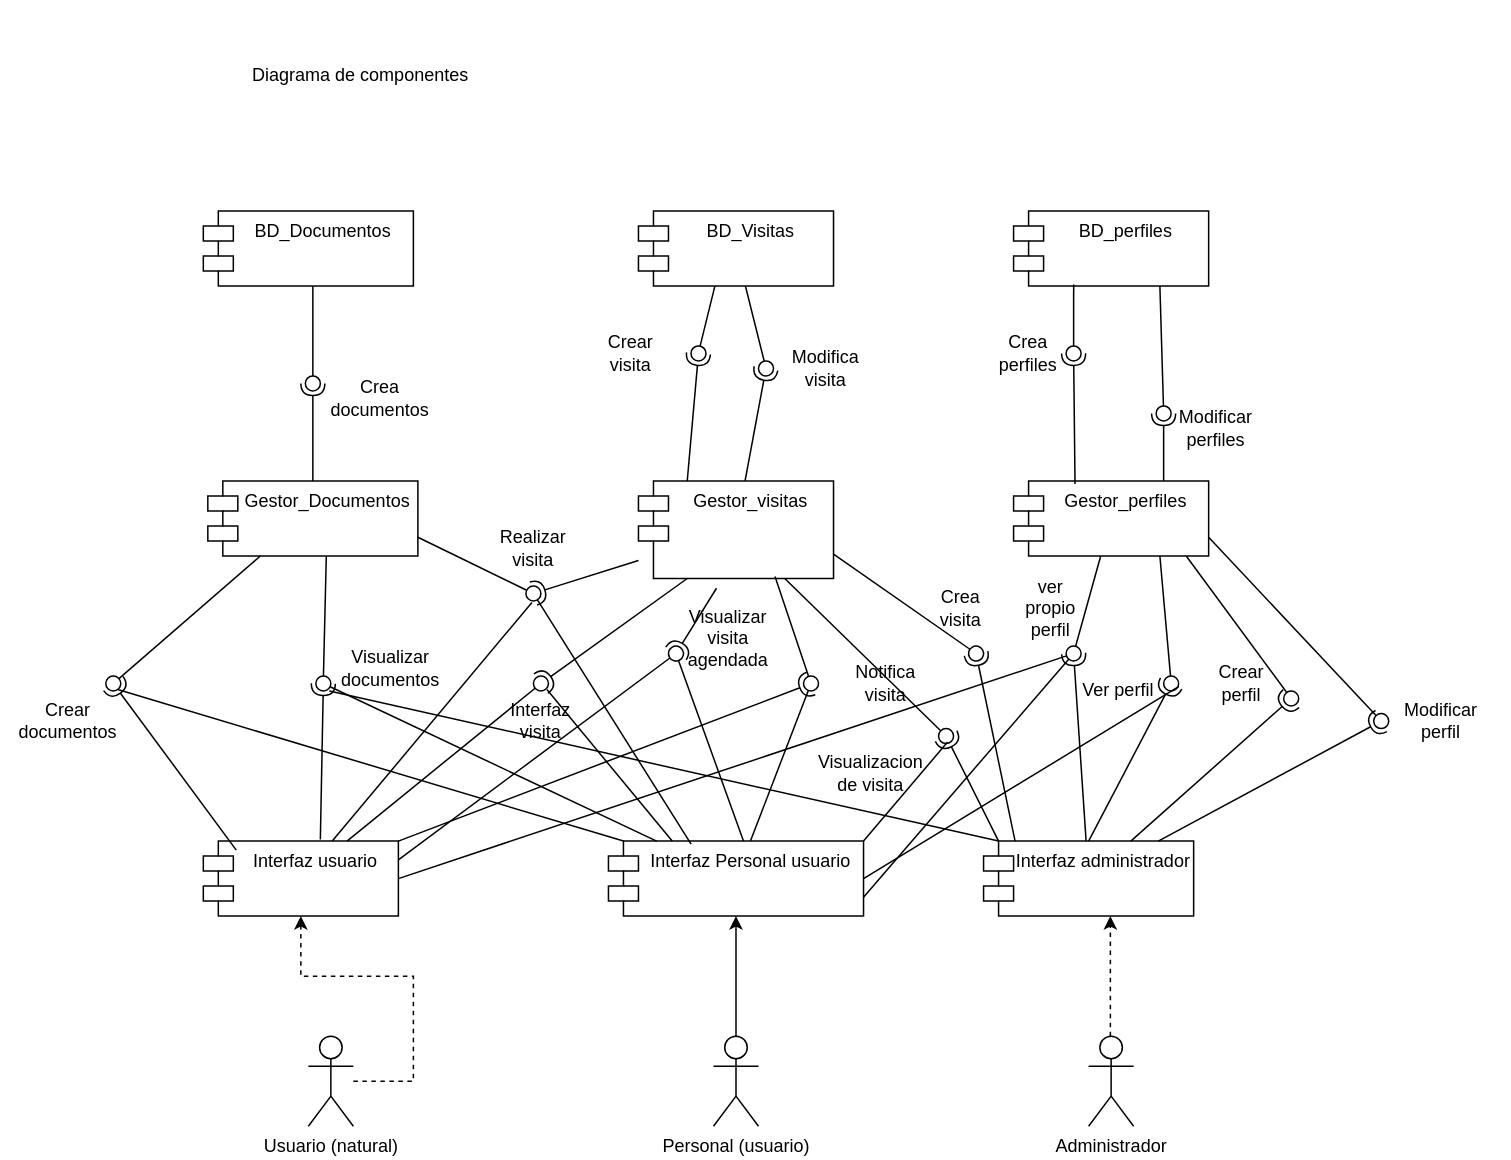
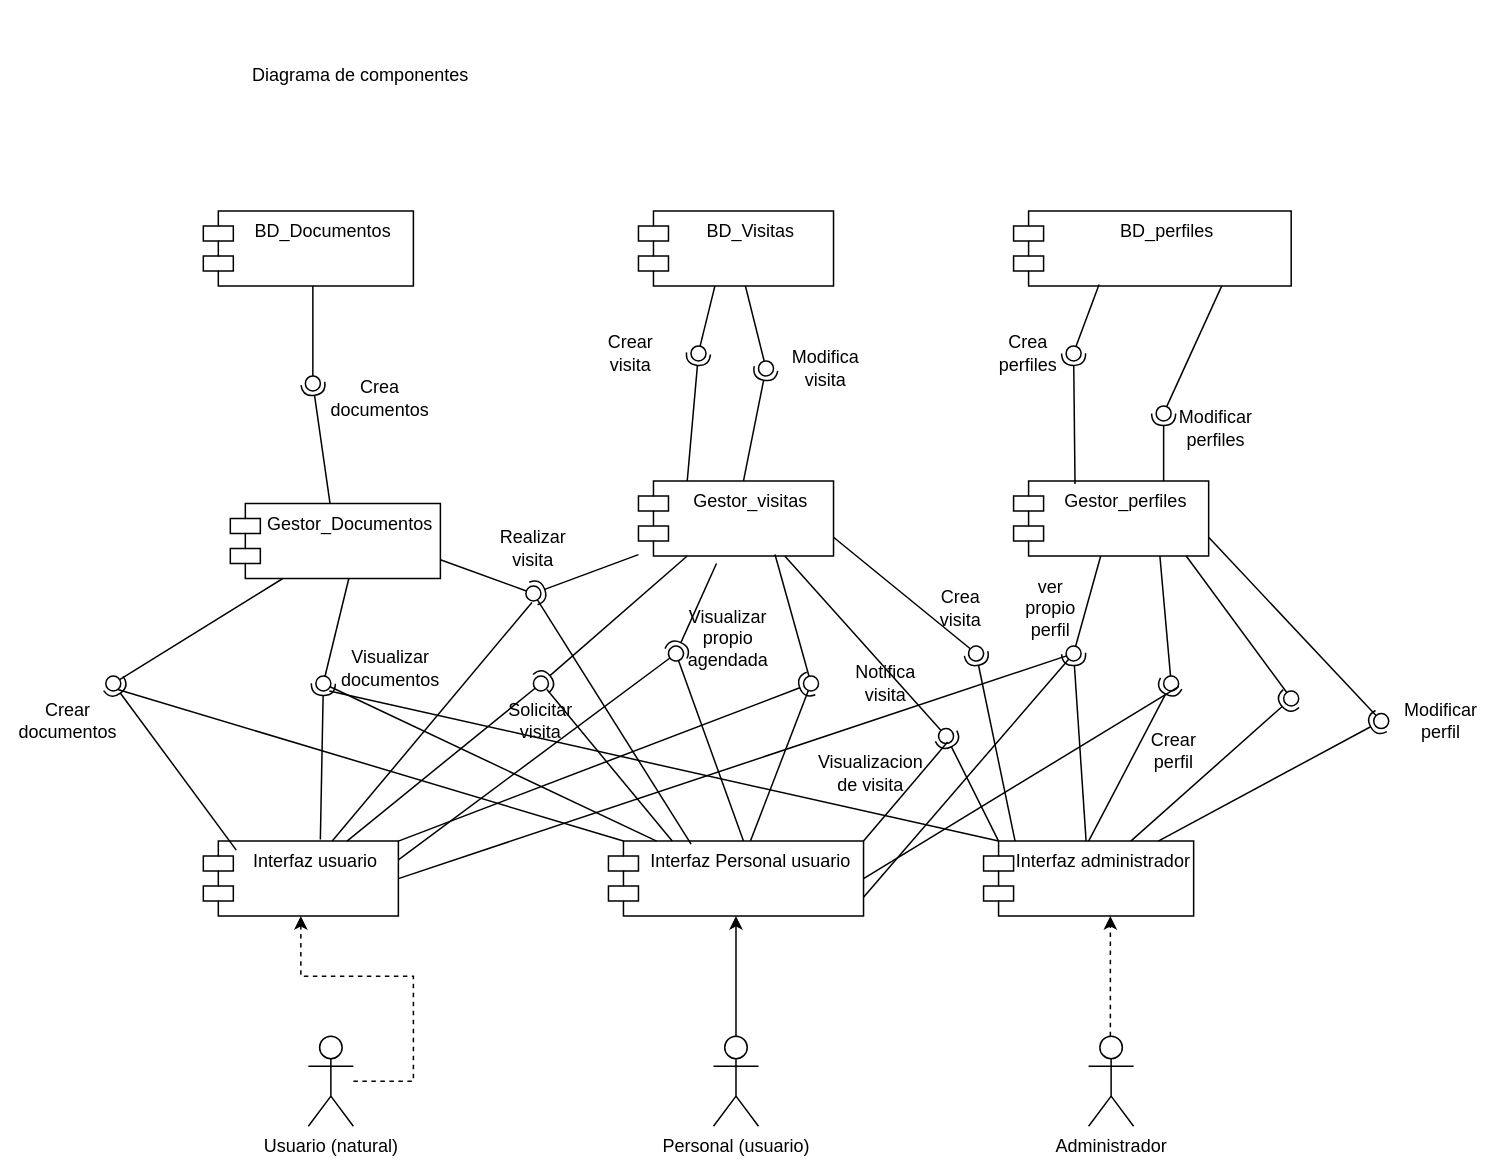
(1111, 248) -> (1152, 248)
(313, 518) -> (335, 541)
(736, 530) -> (736, 518)
(728, 638) -> (728, 638)
(1241, 683) -> (1174, 751)
(1118, 691) -> none
(541, 721) -> (541, 721)
